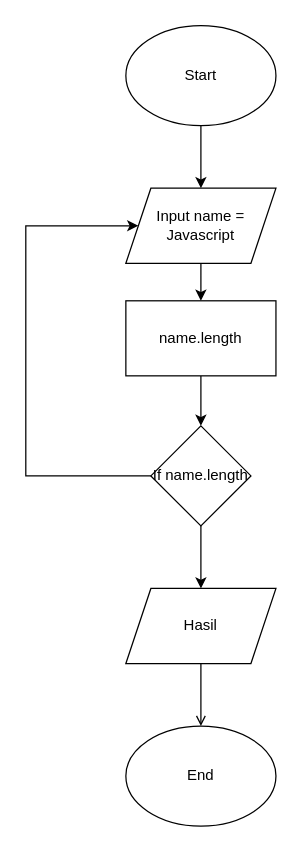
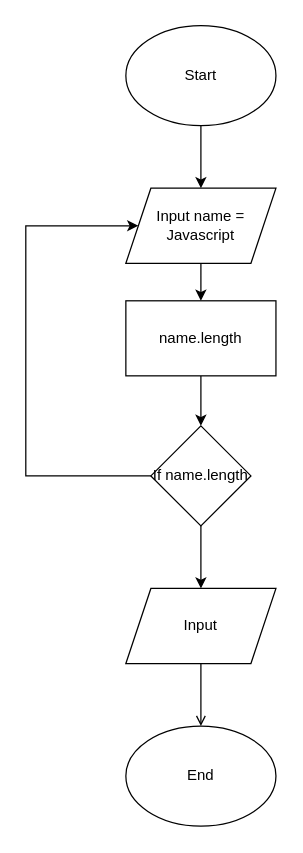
(201, 626) -> (201, 626)
